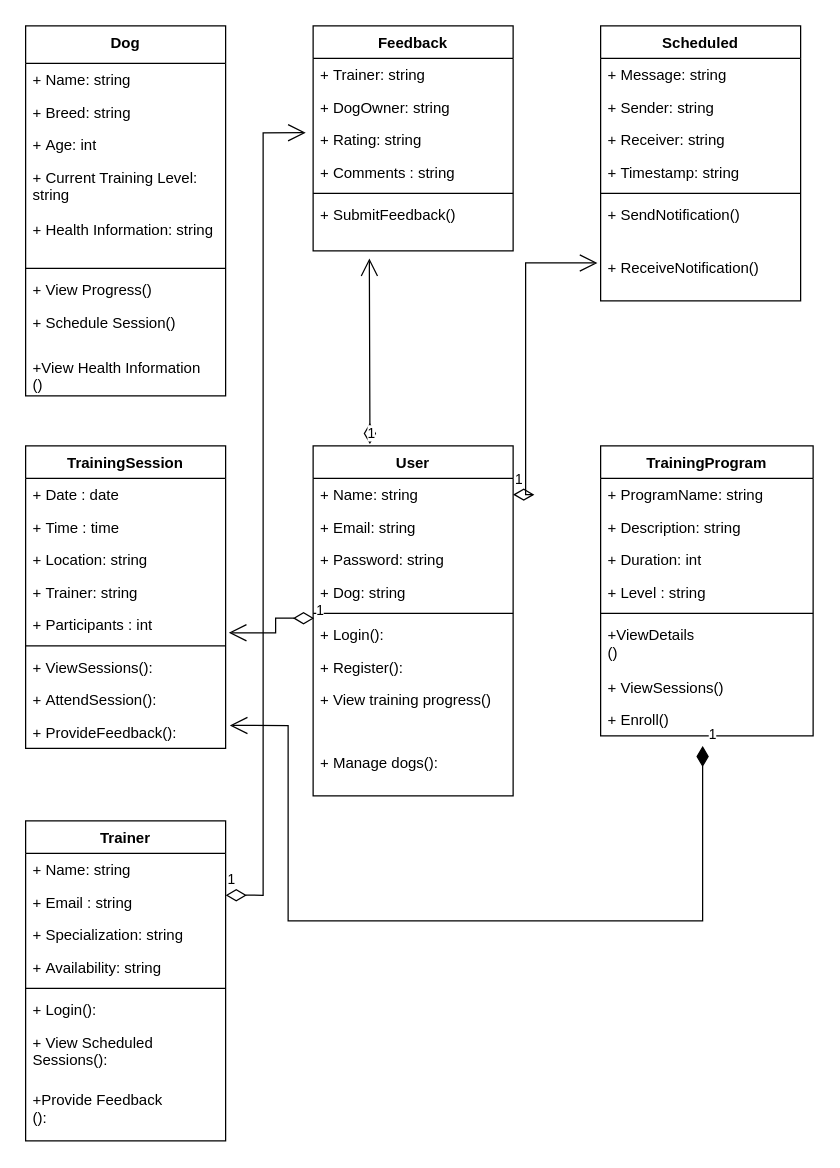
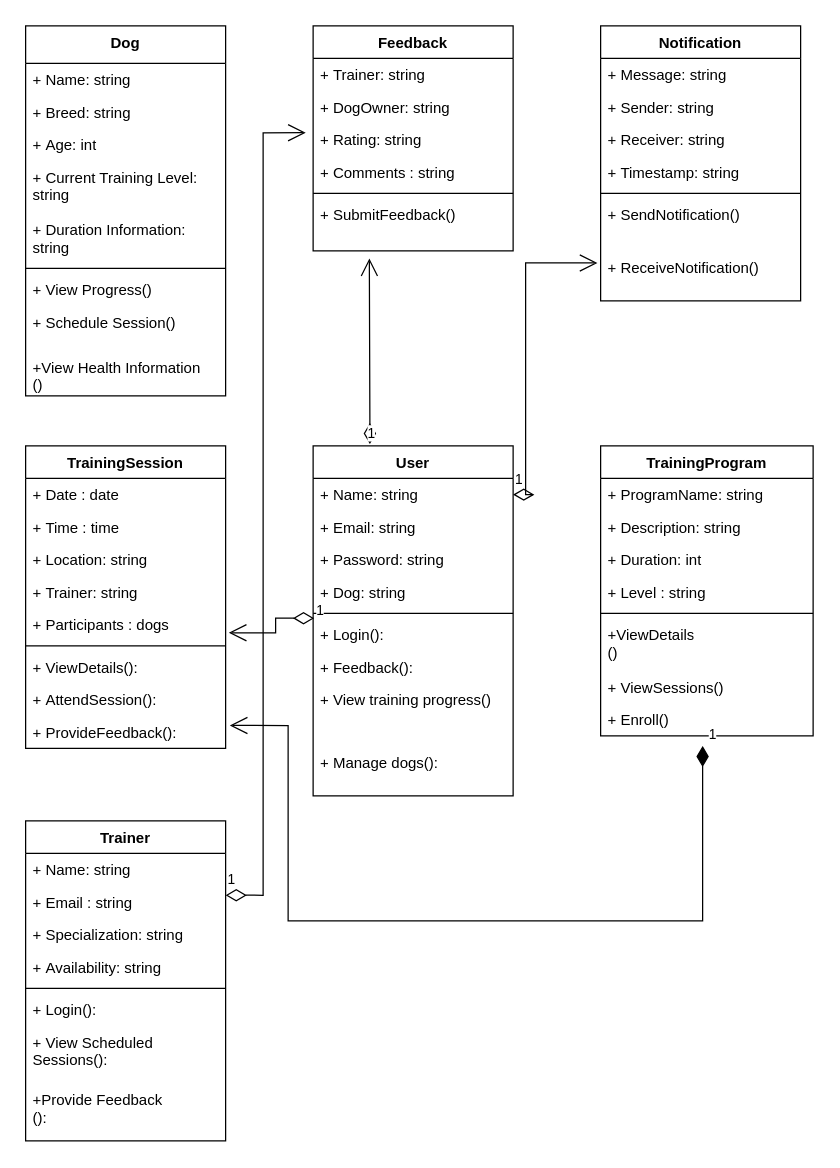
(701, 43) -> (701, 43)
(127, 240) -> (127, 240)
(105, 626) -> (112, 626)
(99, 668) -> (93, 668)
(369, 668) -> (371, 668)
